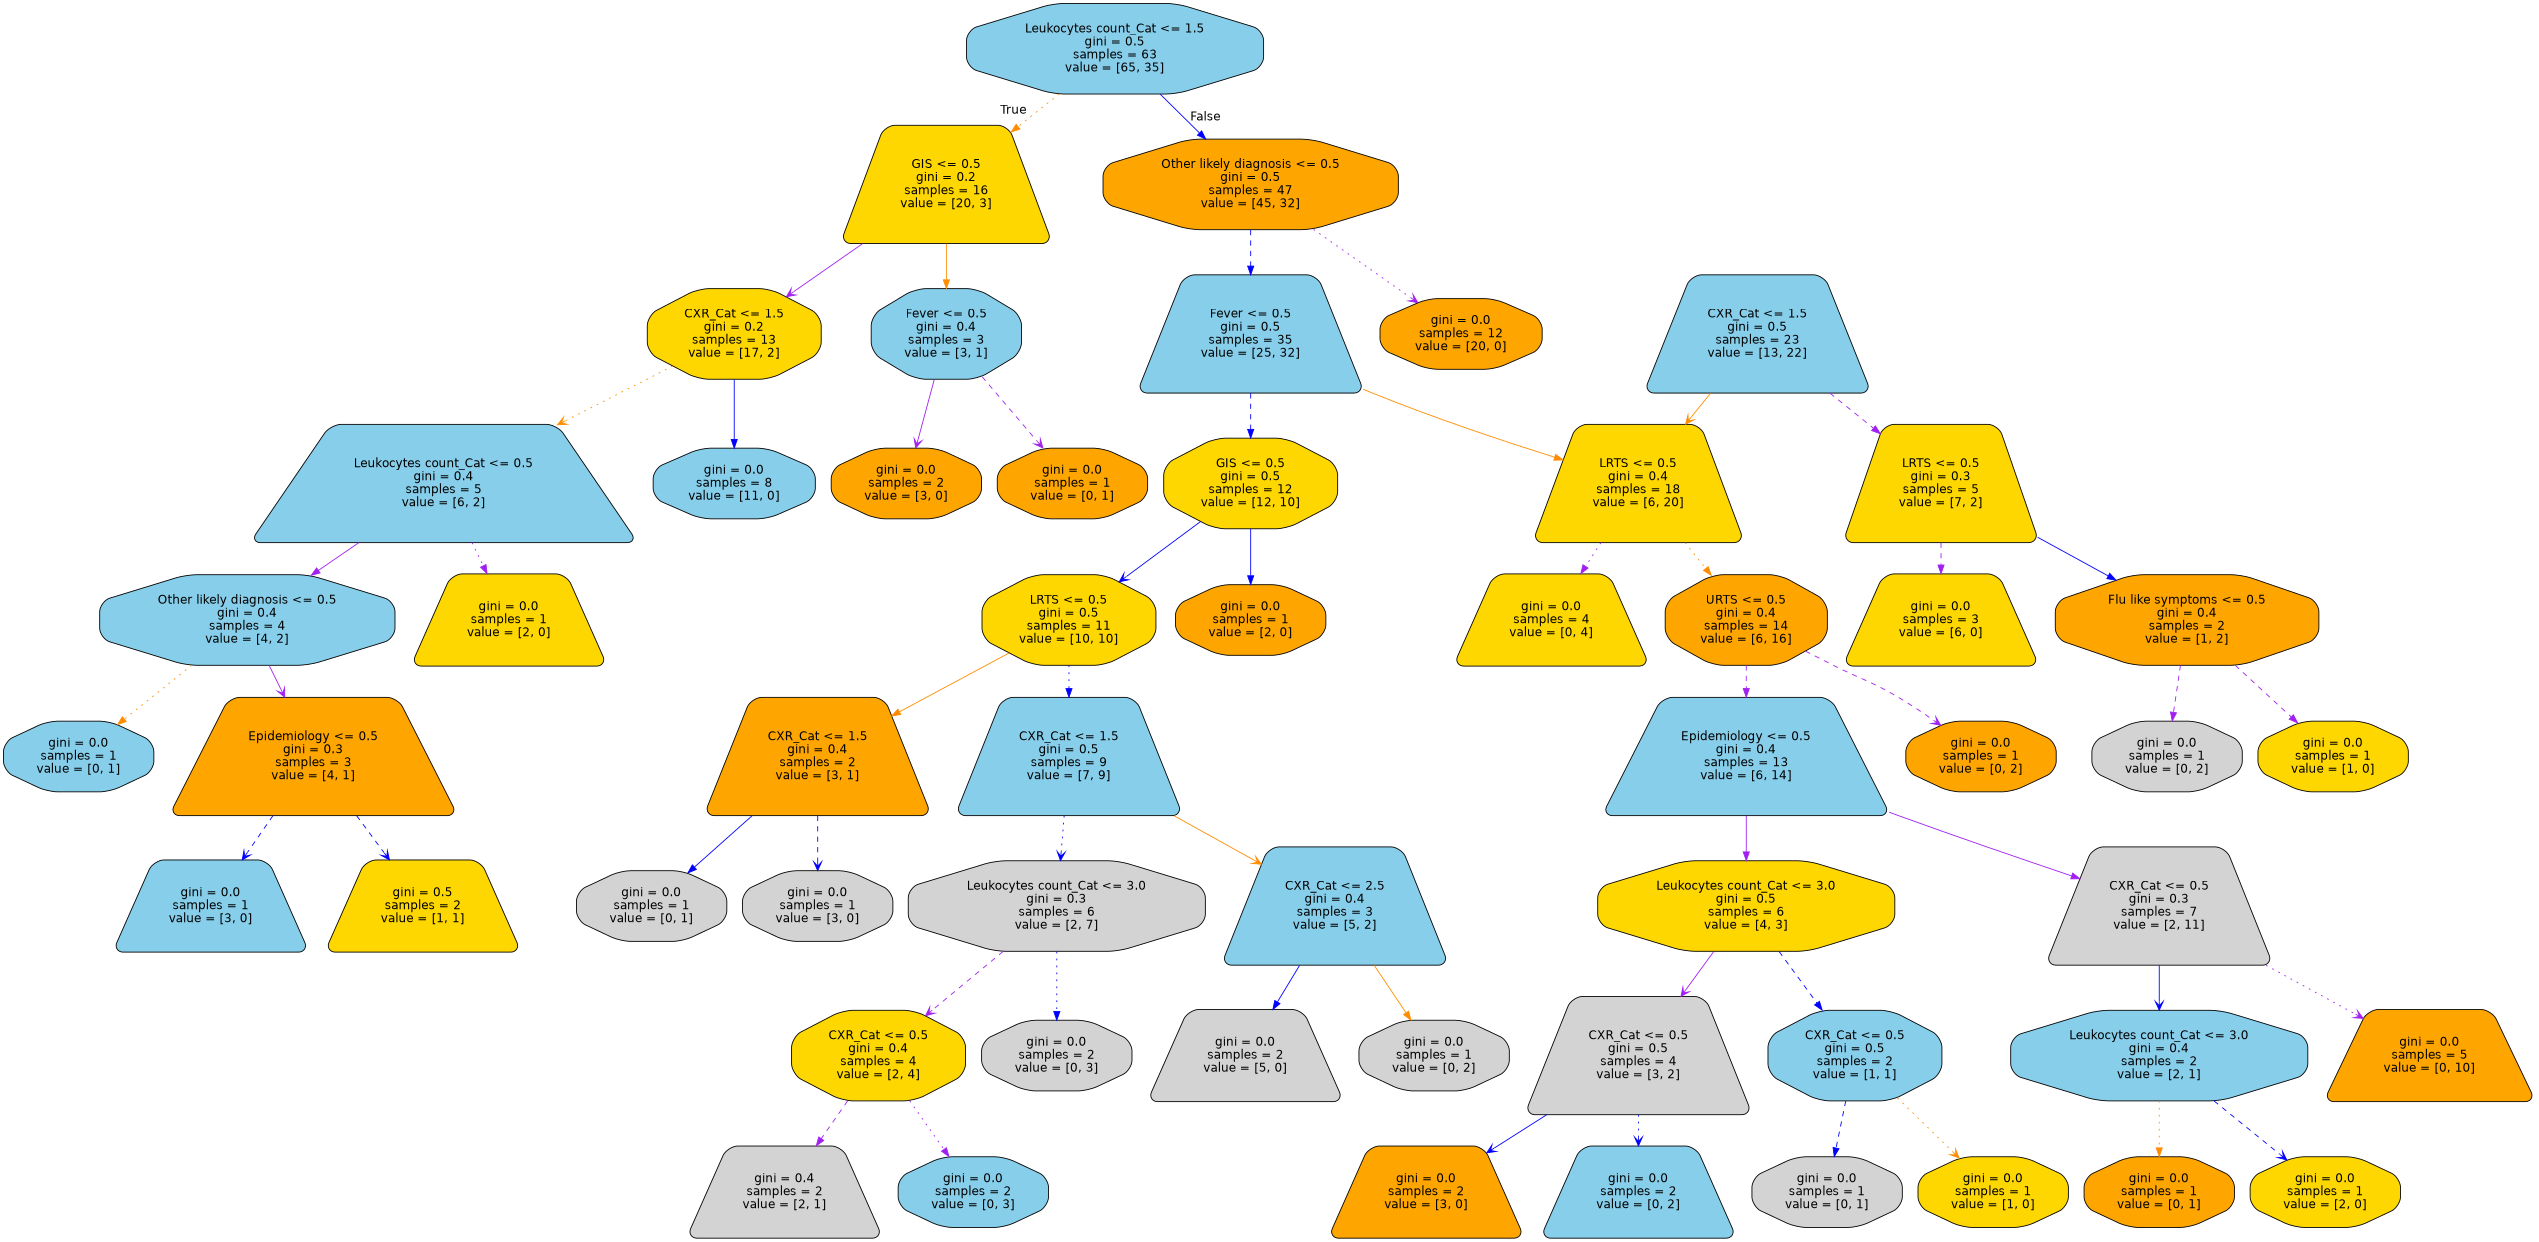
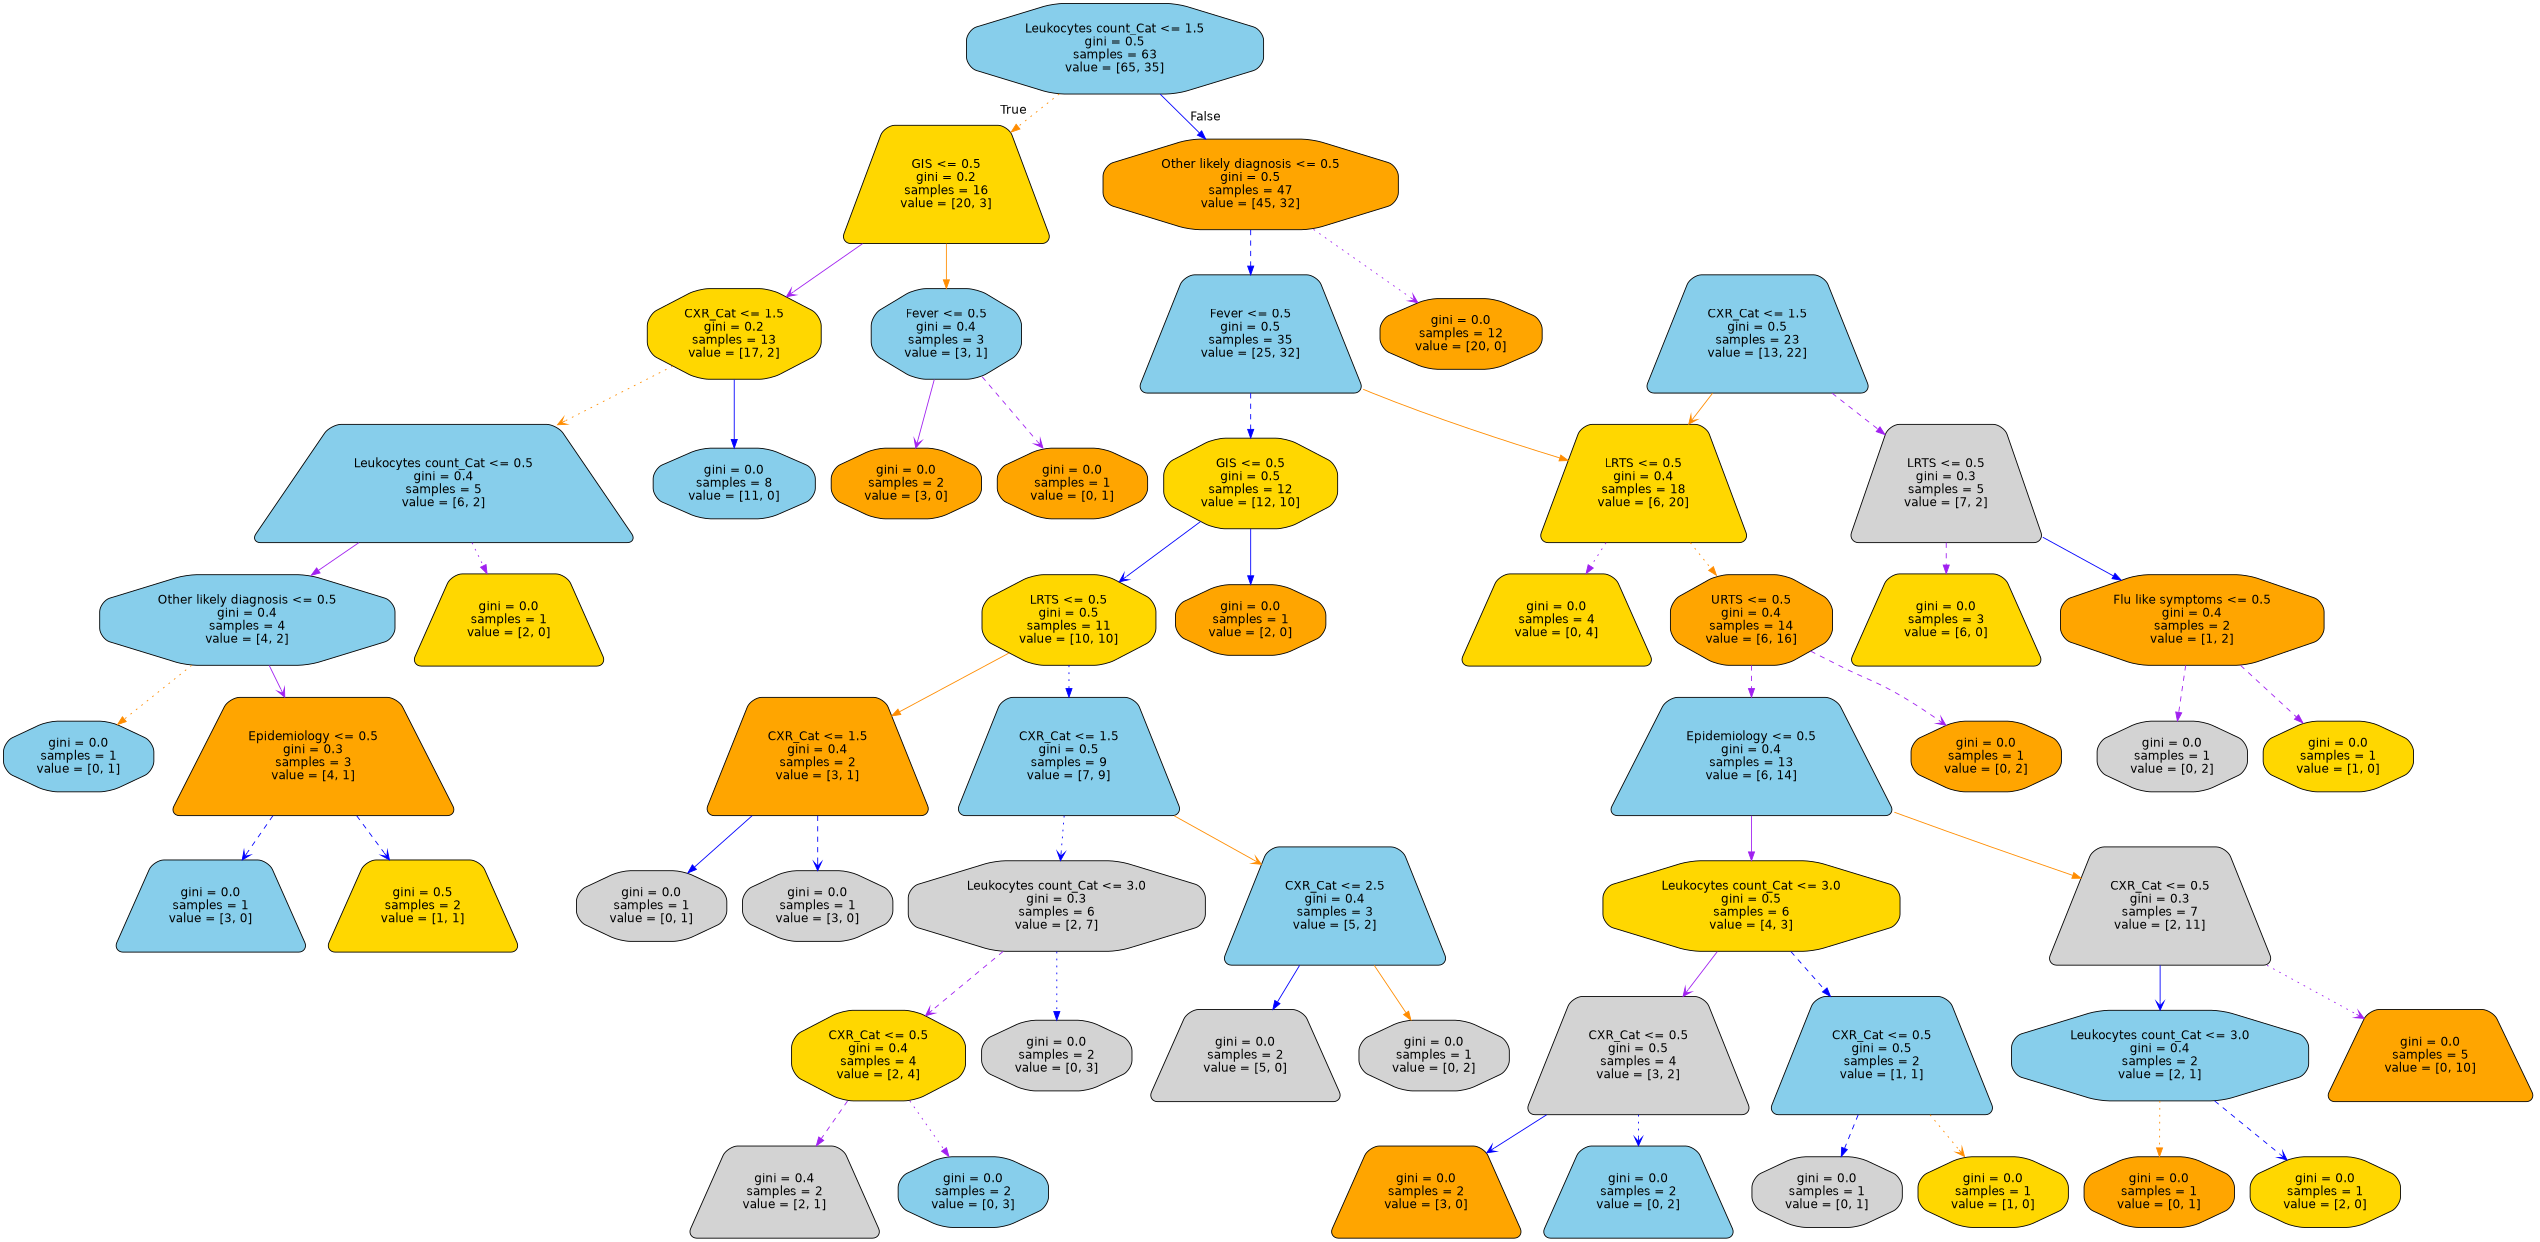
(1941, 483) -> (1946, 483)
(1980, 845) -> (1983, 844)
(1855, 1056) -> (1882, 1056)
